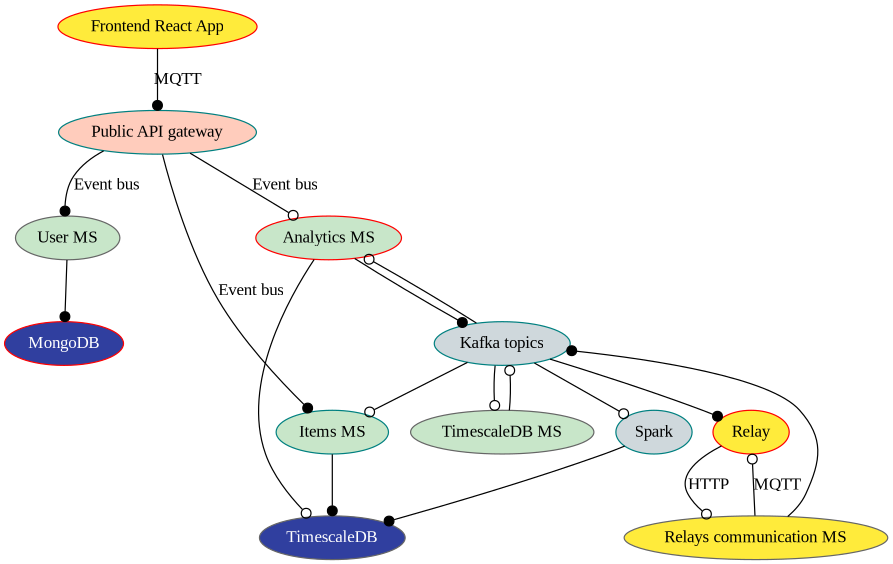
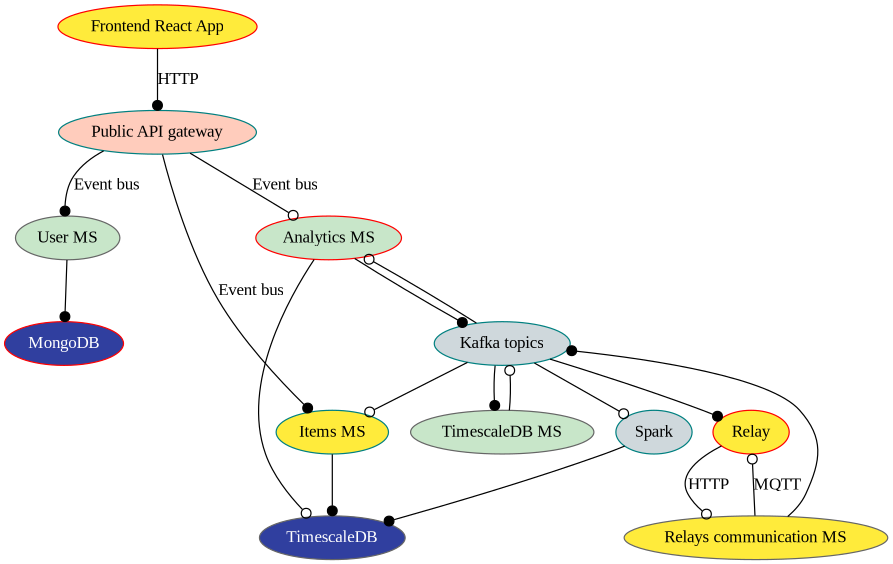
(178, 80) -> (178, 80)
(494, 383) -> (494, 383)
(332, 432) -> (332, 432)
